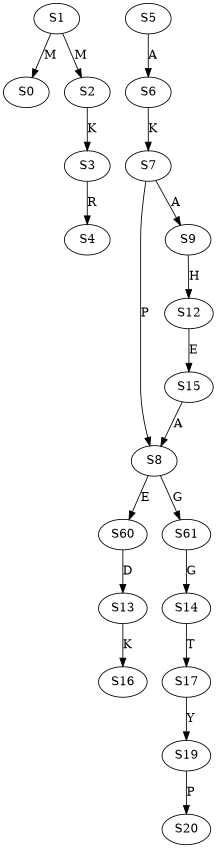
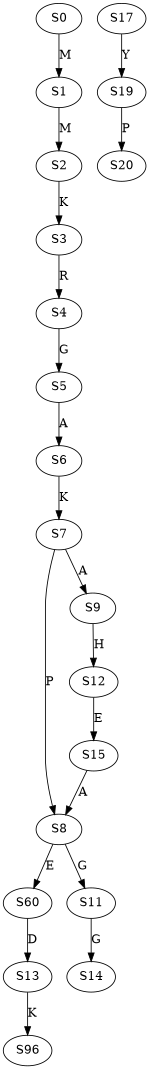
(43, 52) -> (59, 51)
none -> (59, 346)
(186, 535) -> (91, 903)
(186, 641) -> none
(123, 682) -> (28, 1051)
